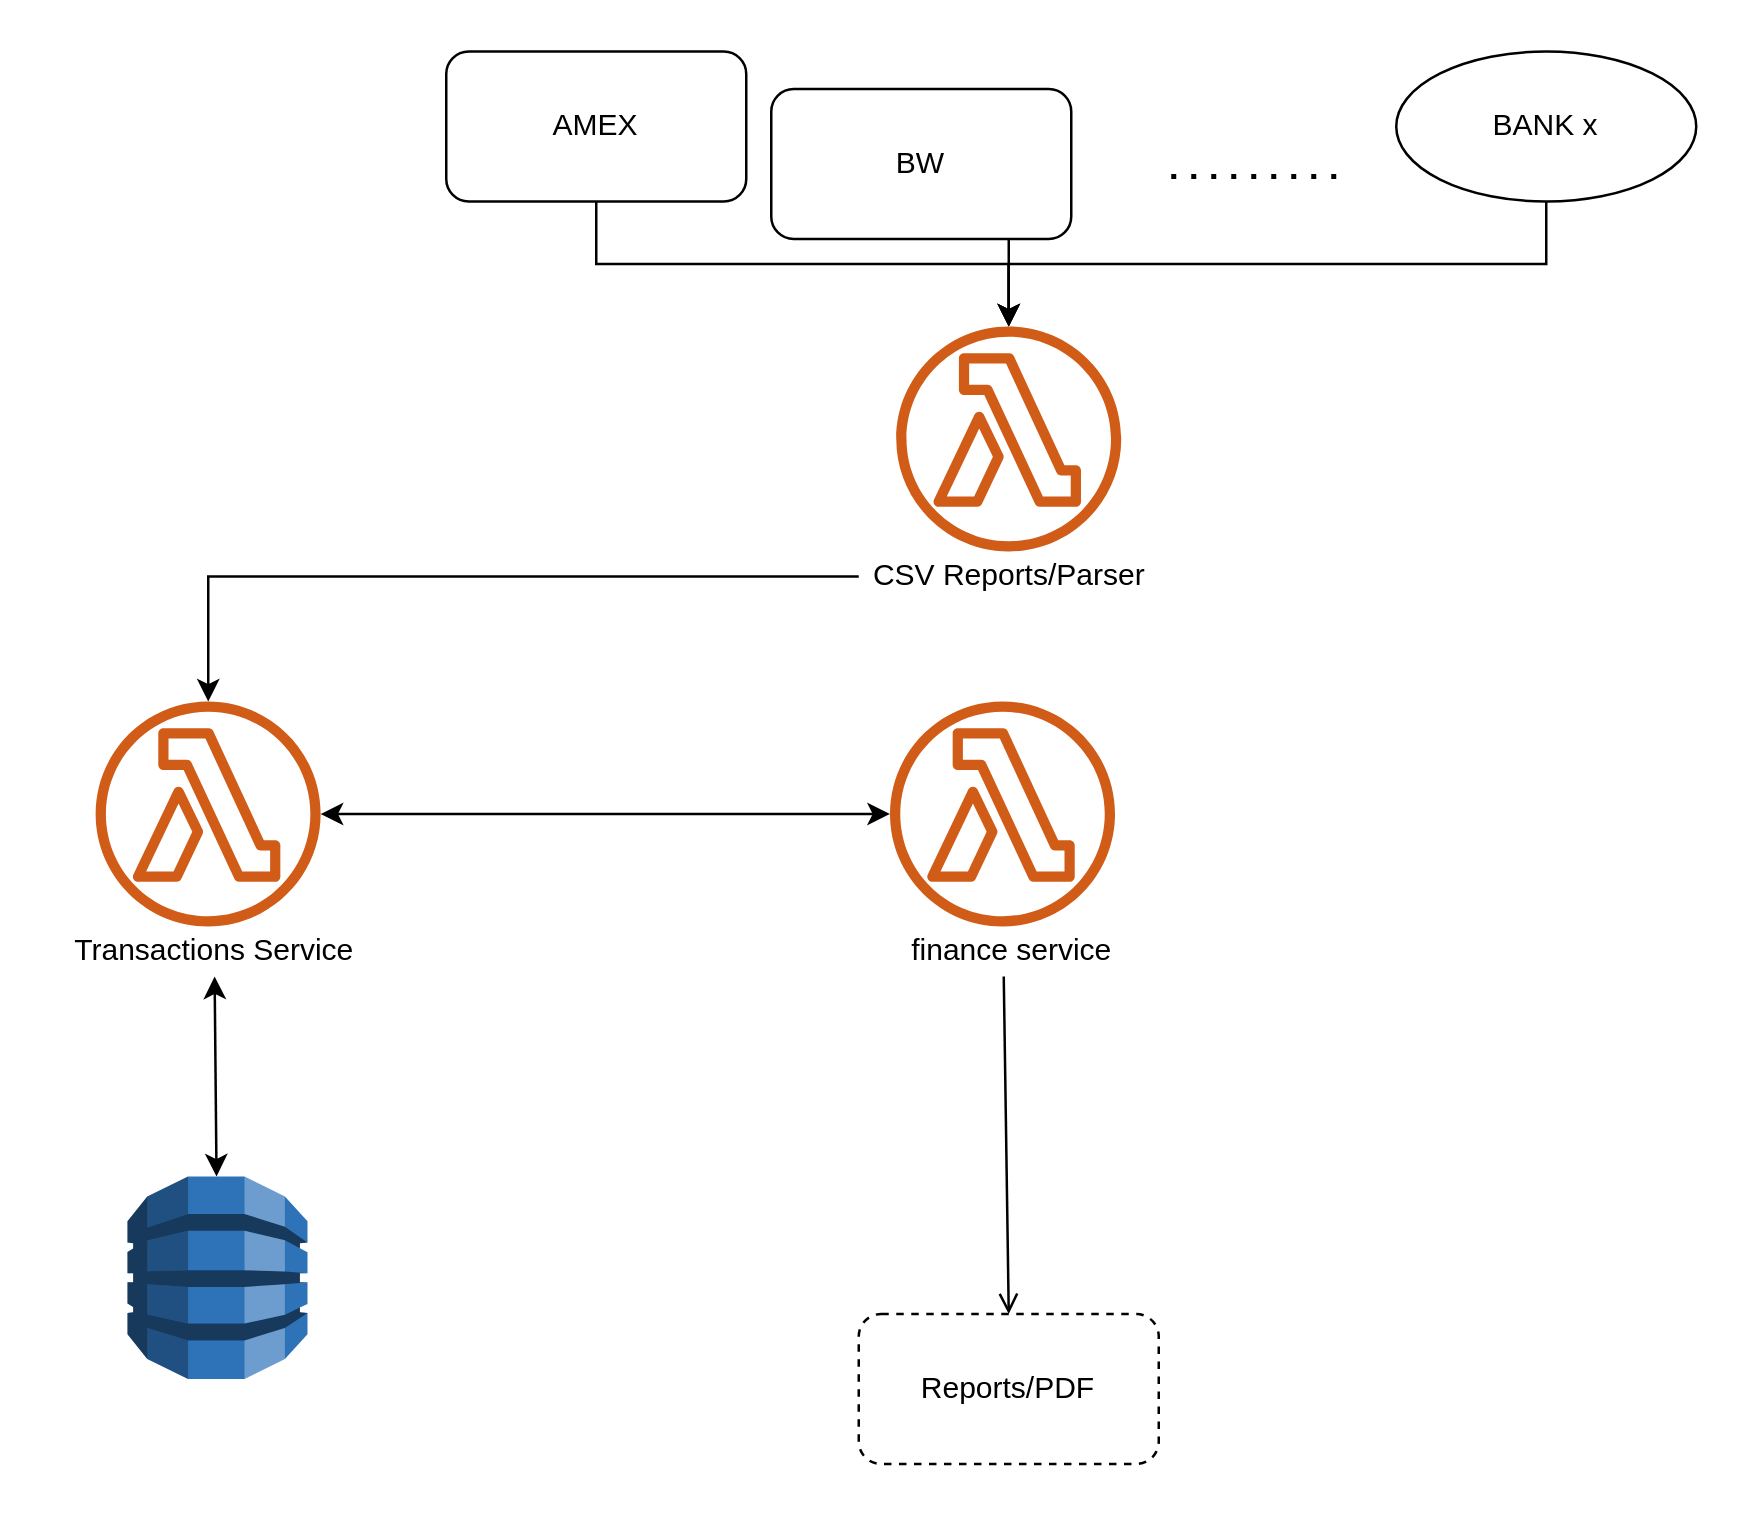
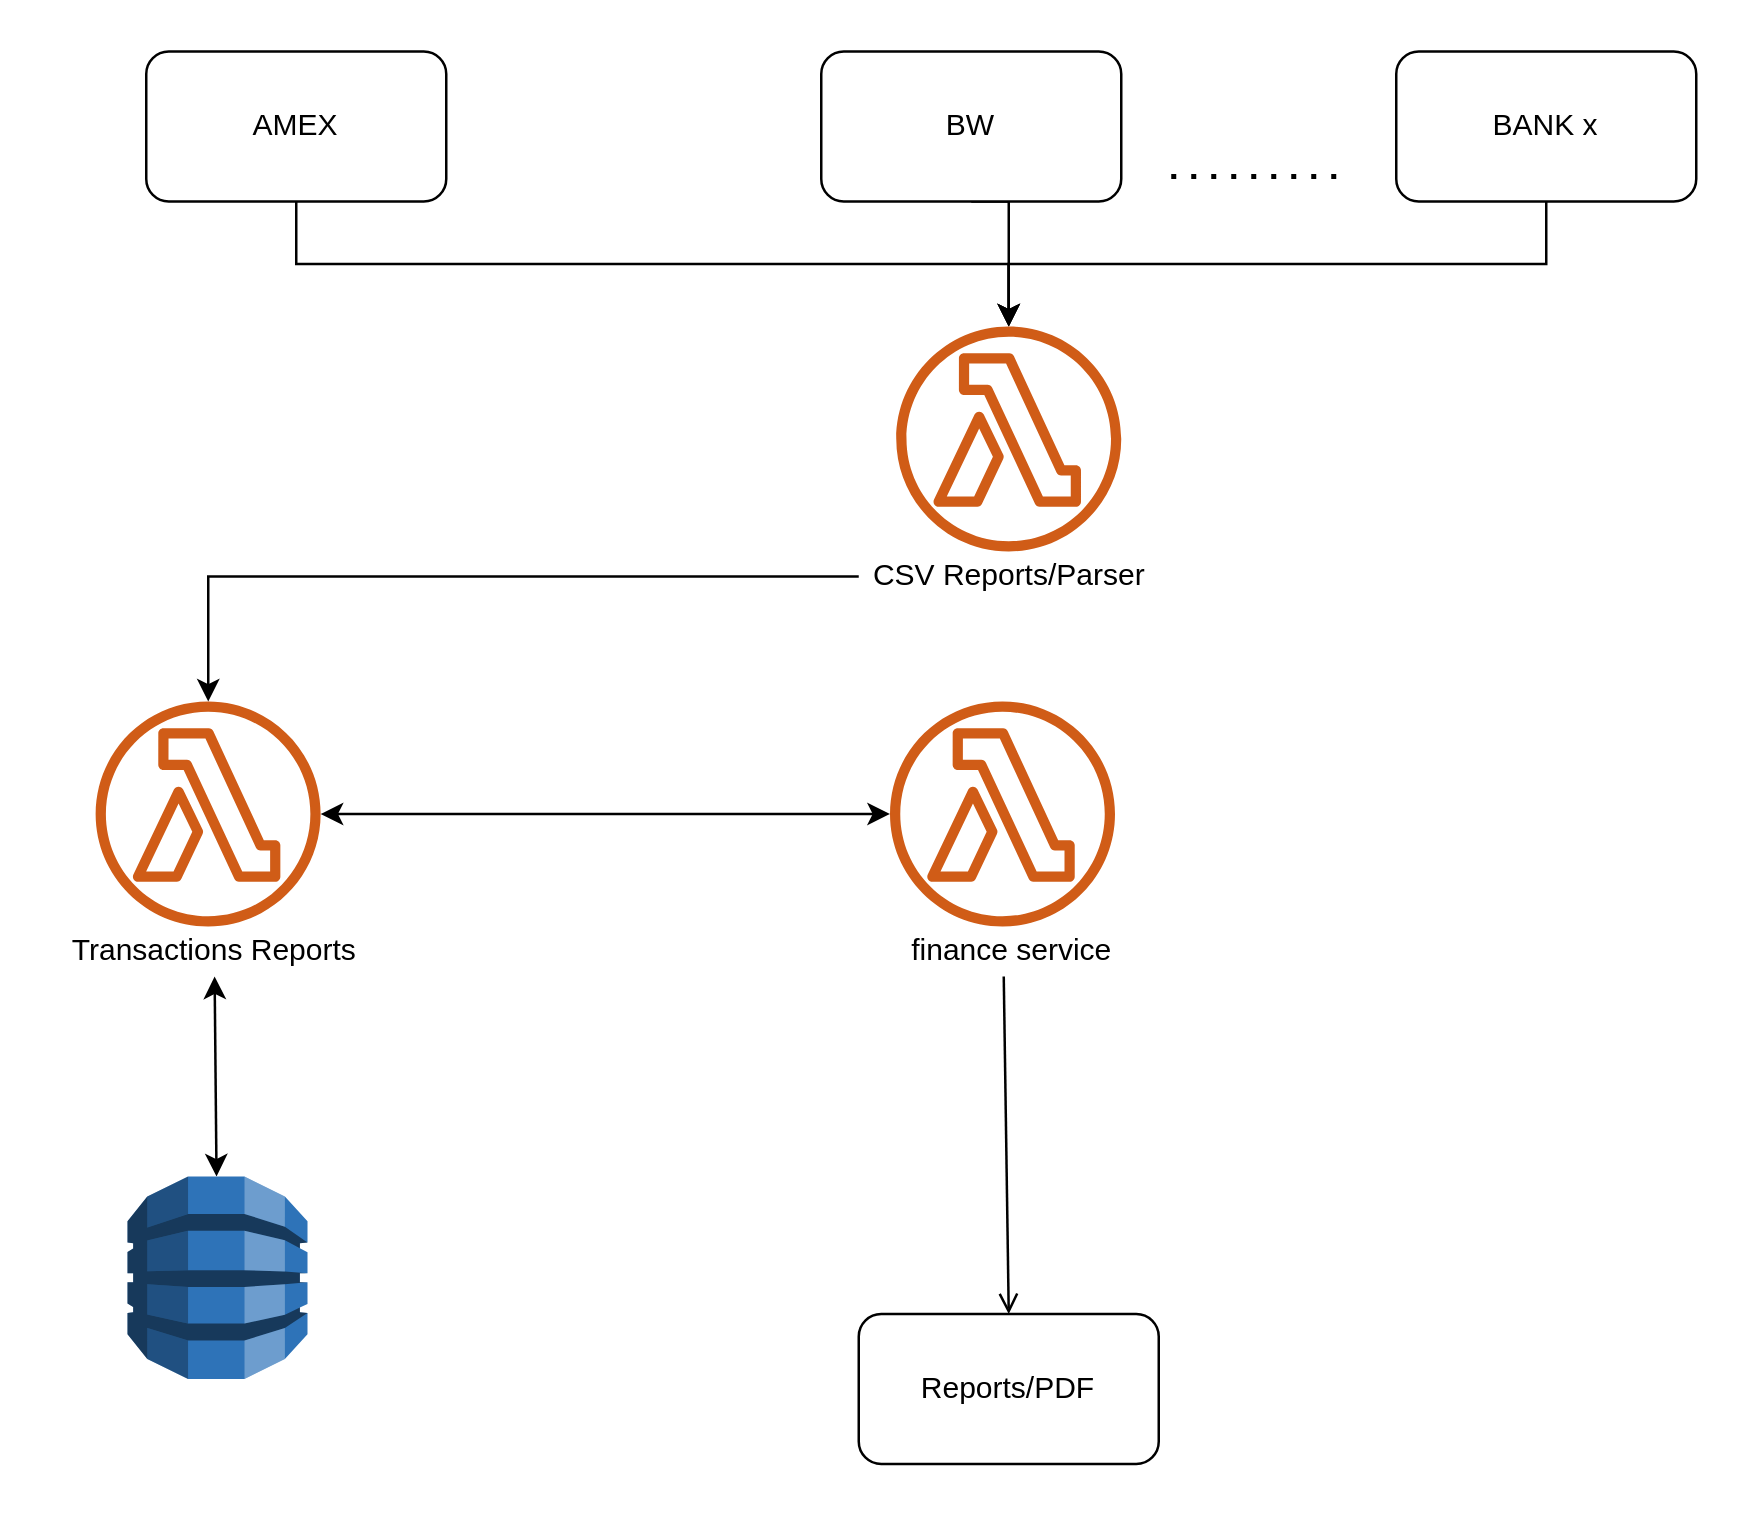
(596, 126) -> (296, 126)
(1546, 126) -> (1546, 126)
(921, 164) -> (971, 126)
(215, 951) -> (215, 951)
(1009, 1389) -> (1009, 1389)
